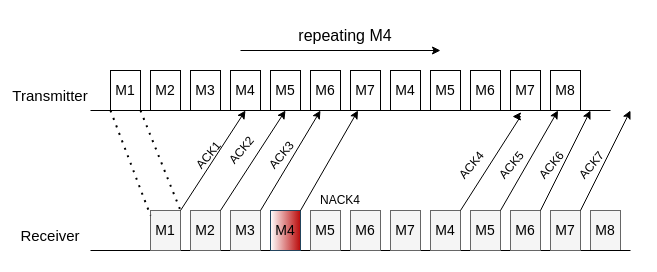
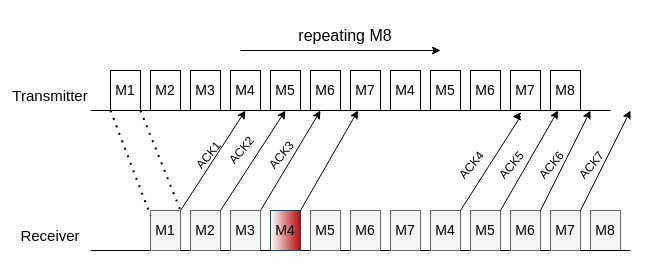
(346, 36) -> (346, 36)
(341, 201) -> none
